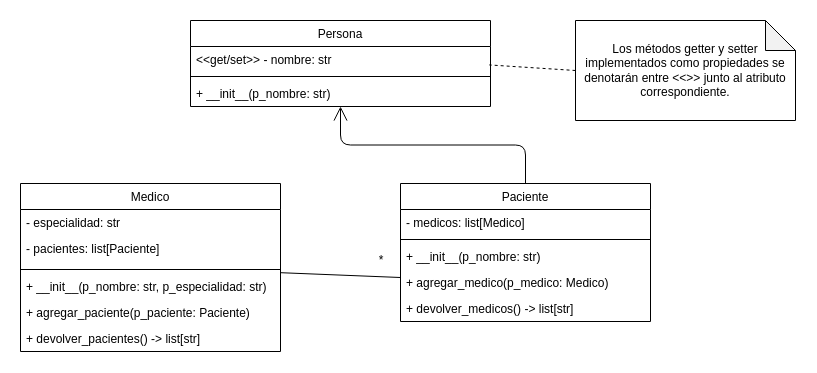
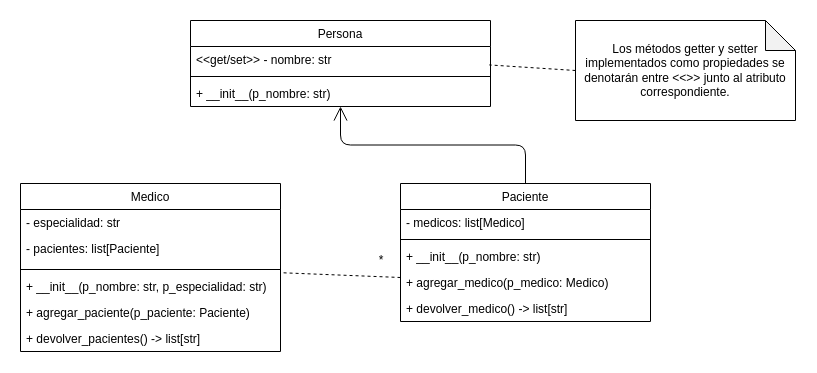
(341, 275) -> (341, 275)
(506, 309) -> (503, 309)
